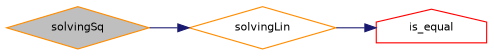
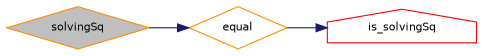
(263, 28) -> (238, 28)
(431, 28) -> (402, 28)
